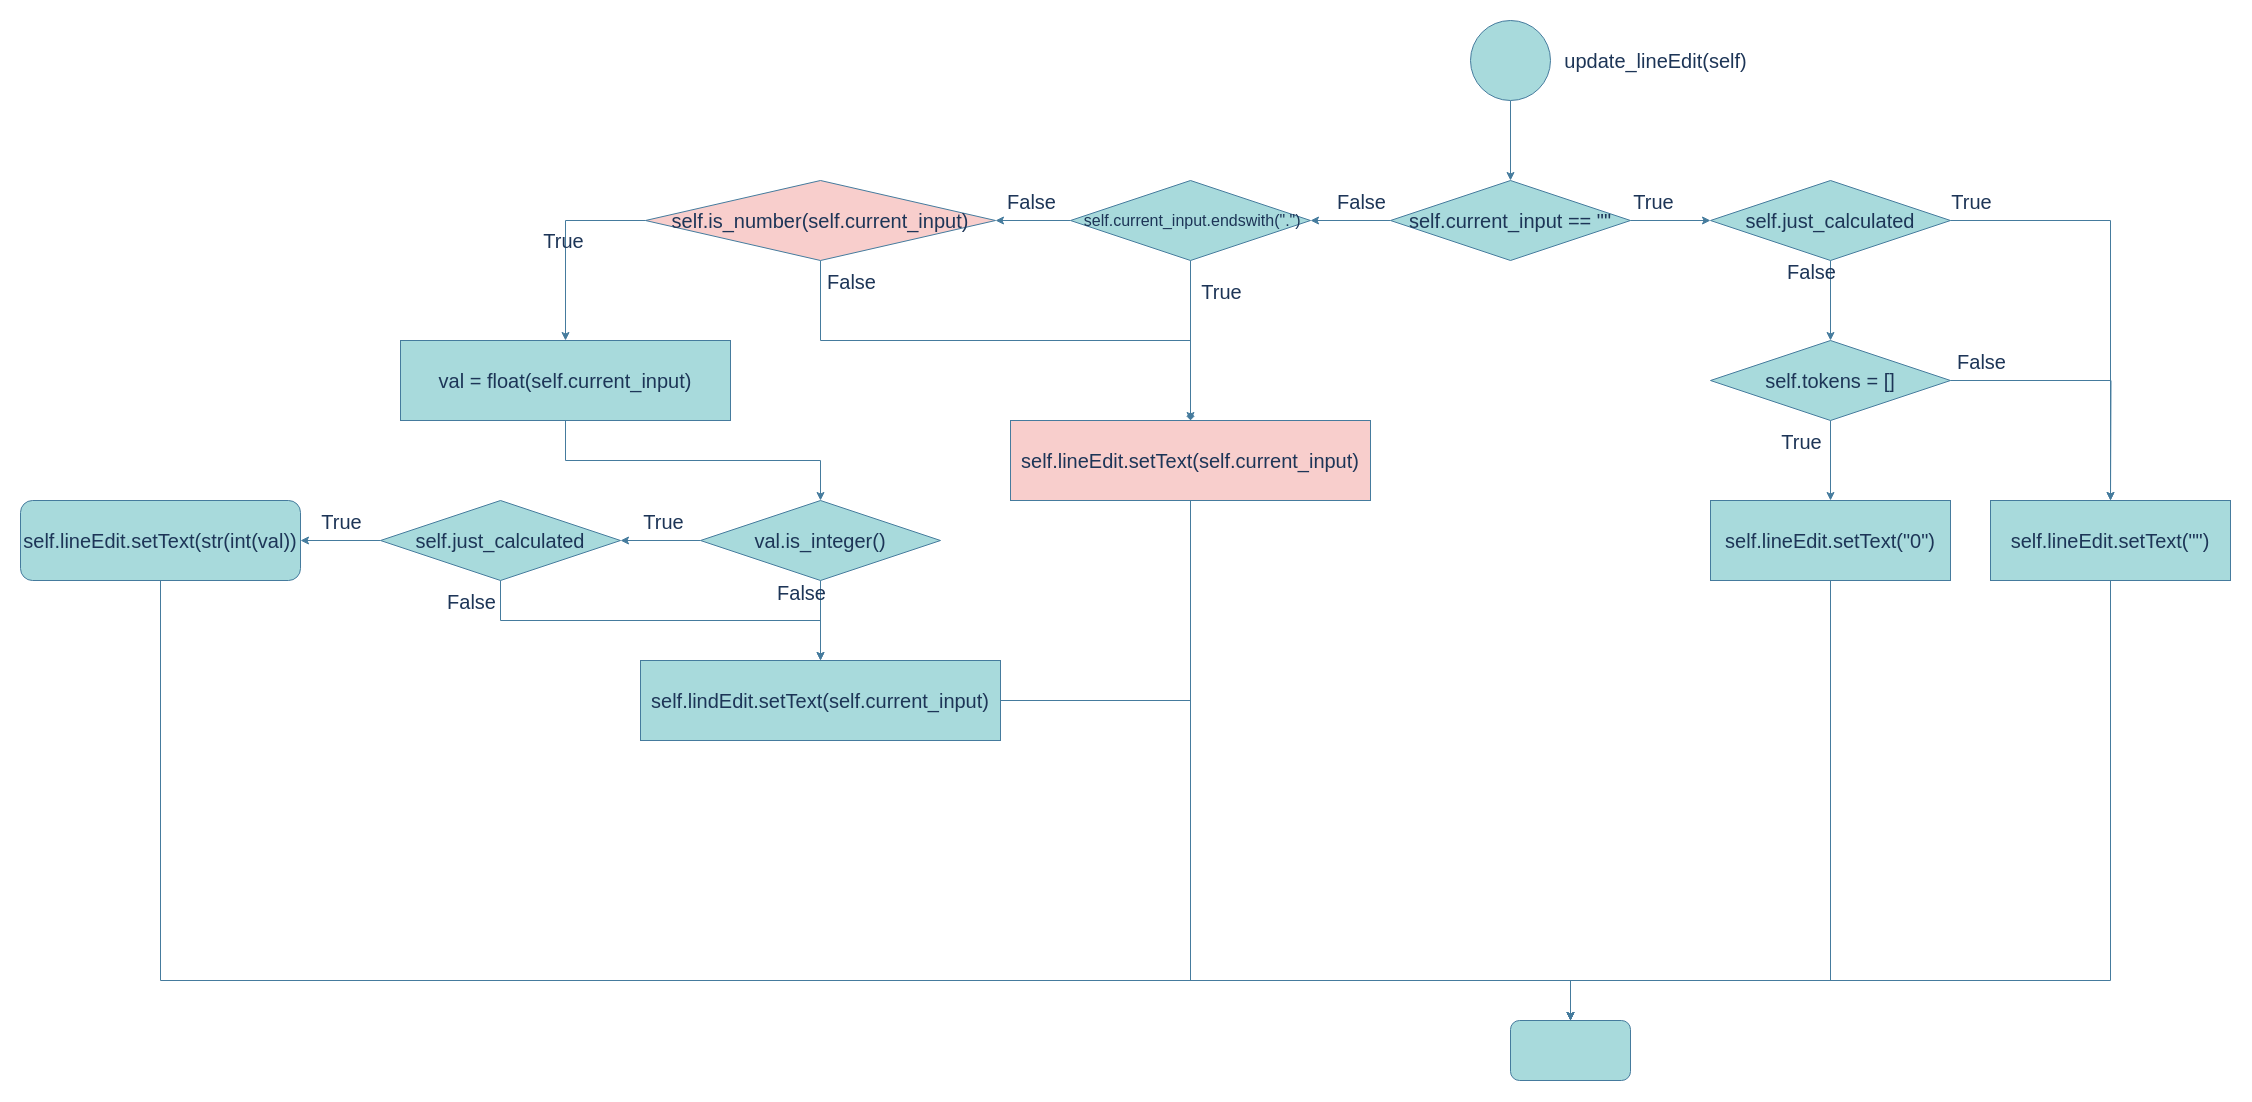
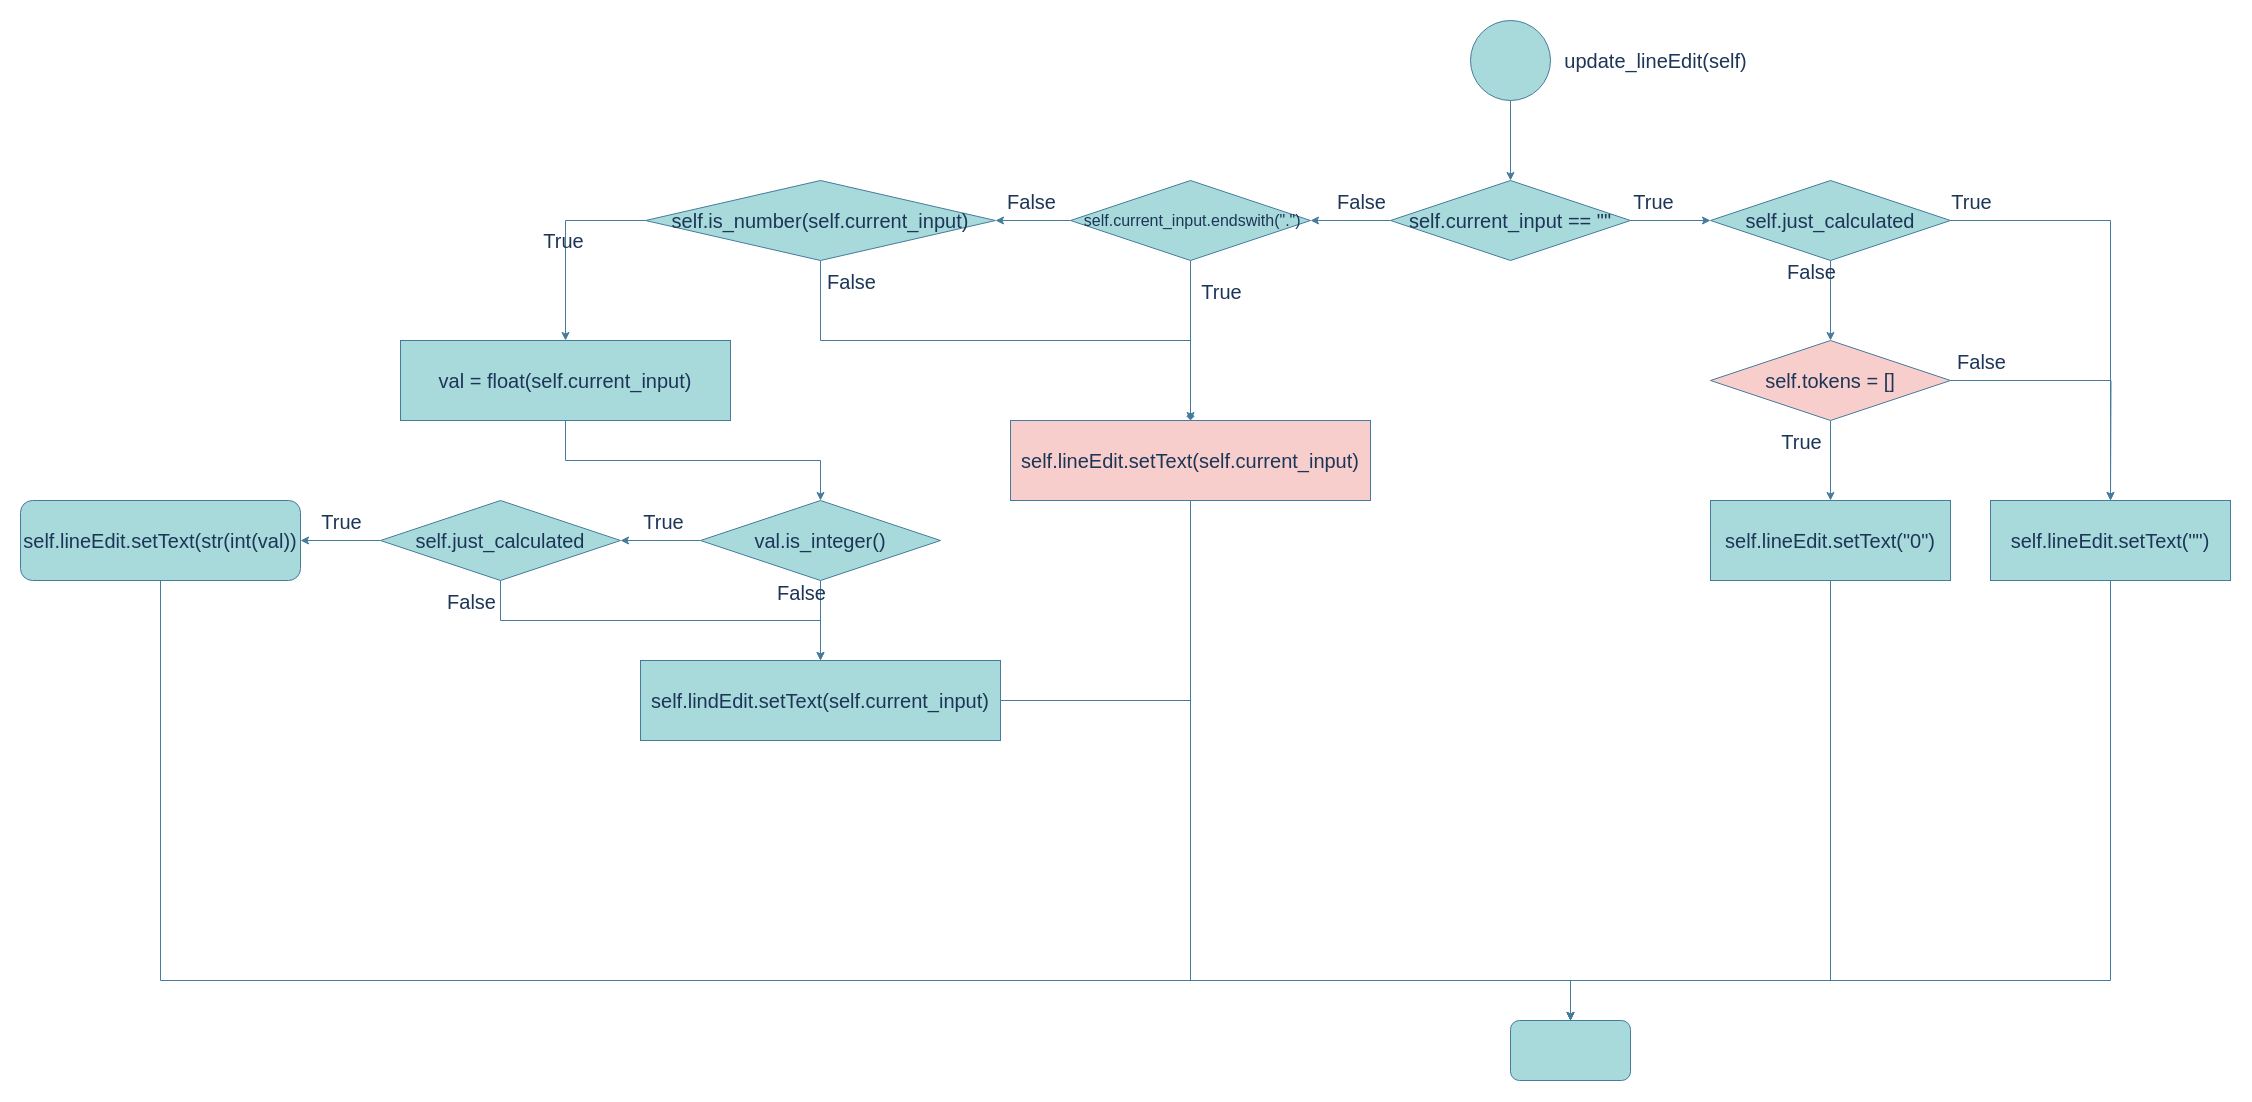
(821, 221) -> (821, 221)
(1831, 381) -> (1831, 381)
